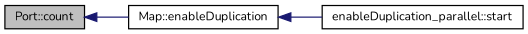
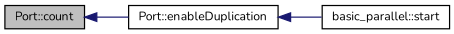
(203, 17) -> (203, 17)
(423, 17) -> (386, 17)
